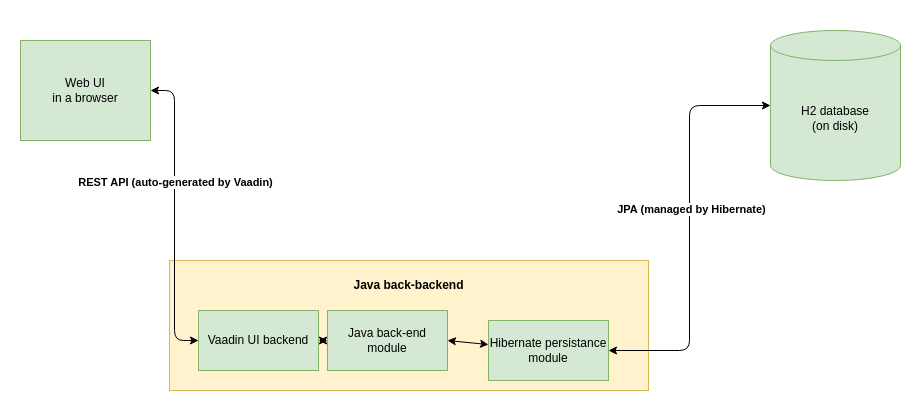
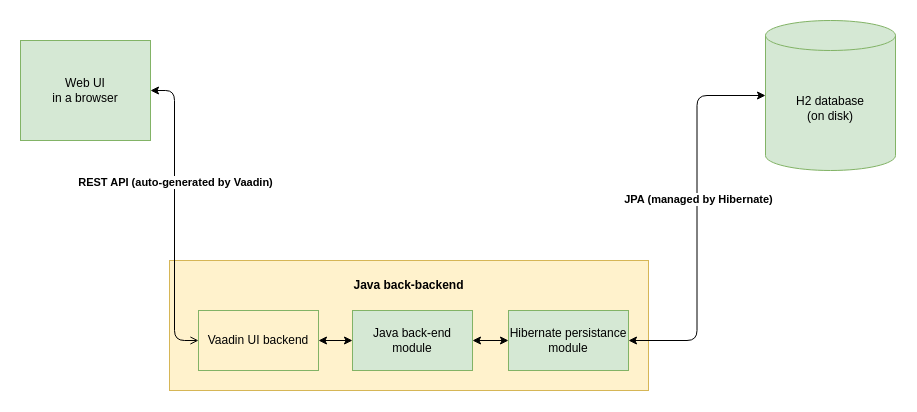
(836, 106) -> (831, 96)
(190, 341) -> (192, 341)
(259, 341) -> (259, 341)
(388, 341) -> (413, 341)
(549, 351) -> (569, 341)
